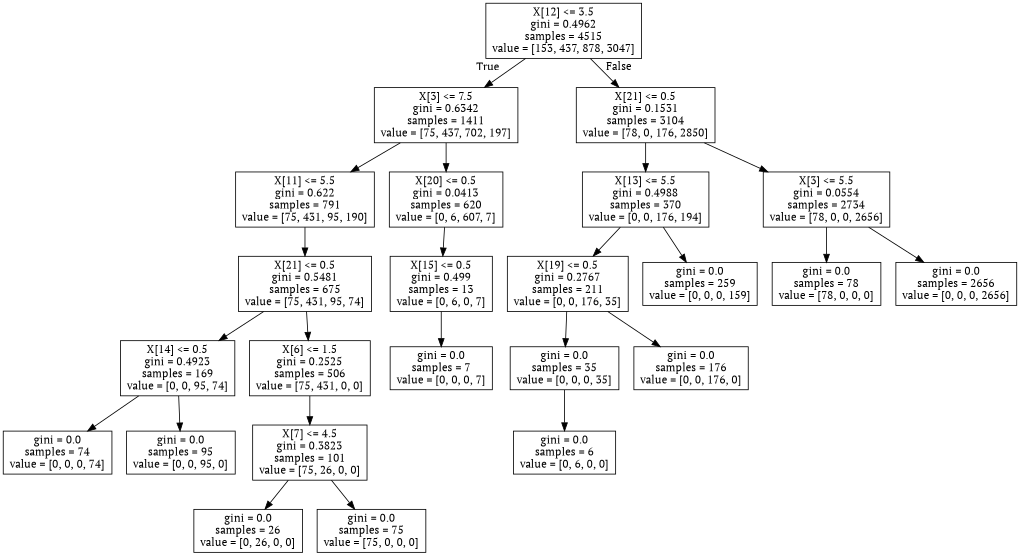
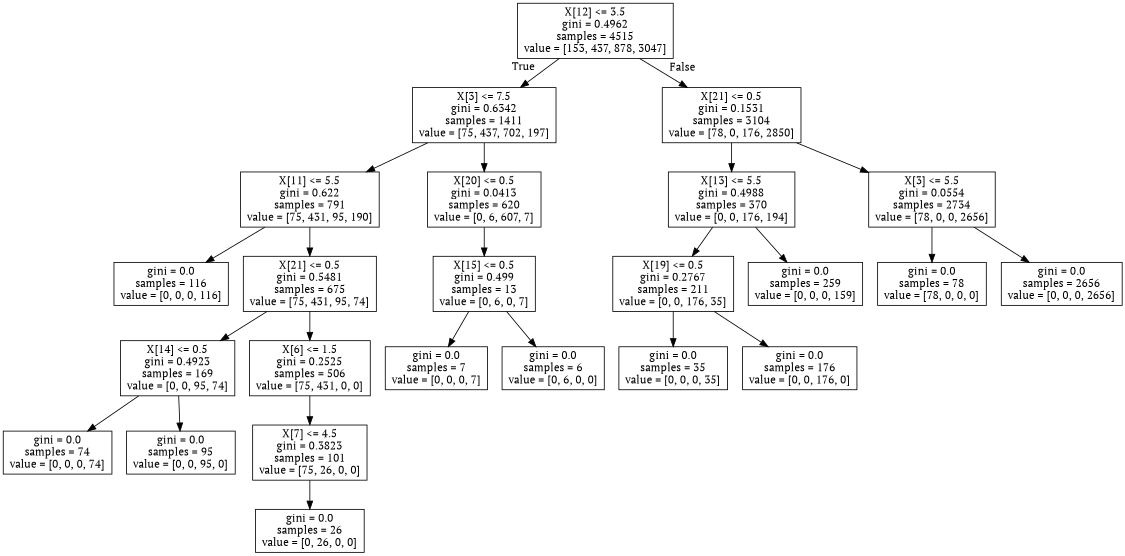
none -> (171, 284)
(565, 406) -> (519, 326)
(371, 531) -> none
